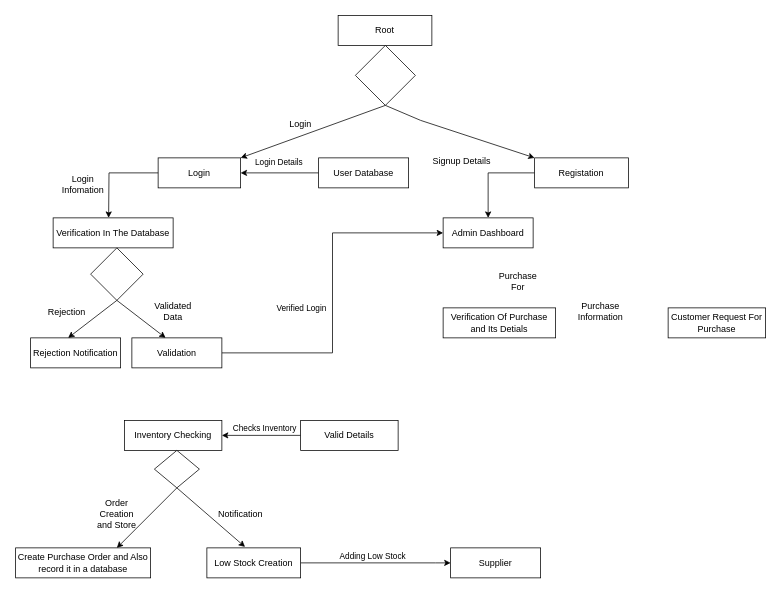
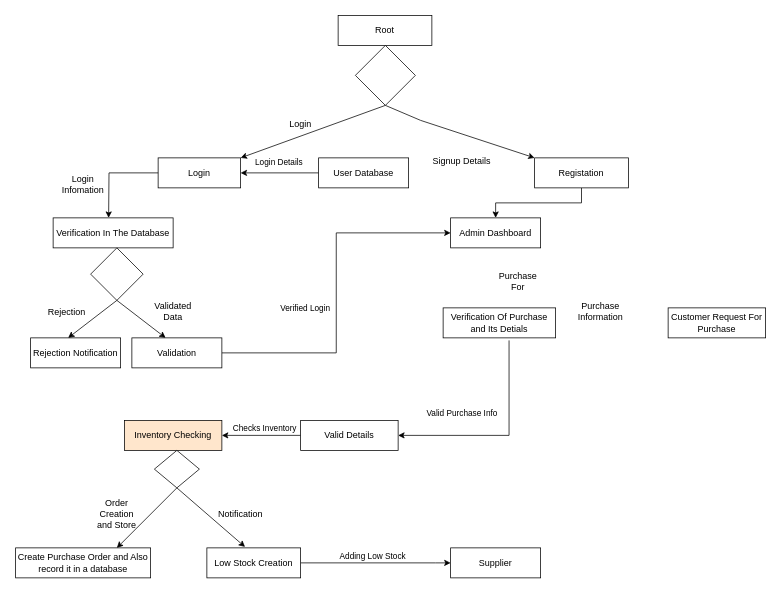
(488, 233) -> (495, 233)
(173, 435) -> (173, 435)
none -> (457, 435)
